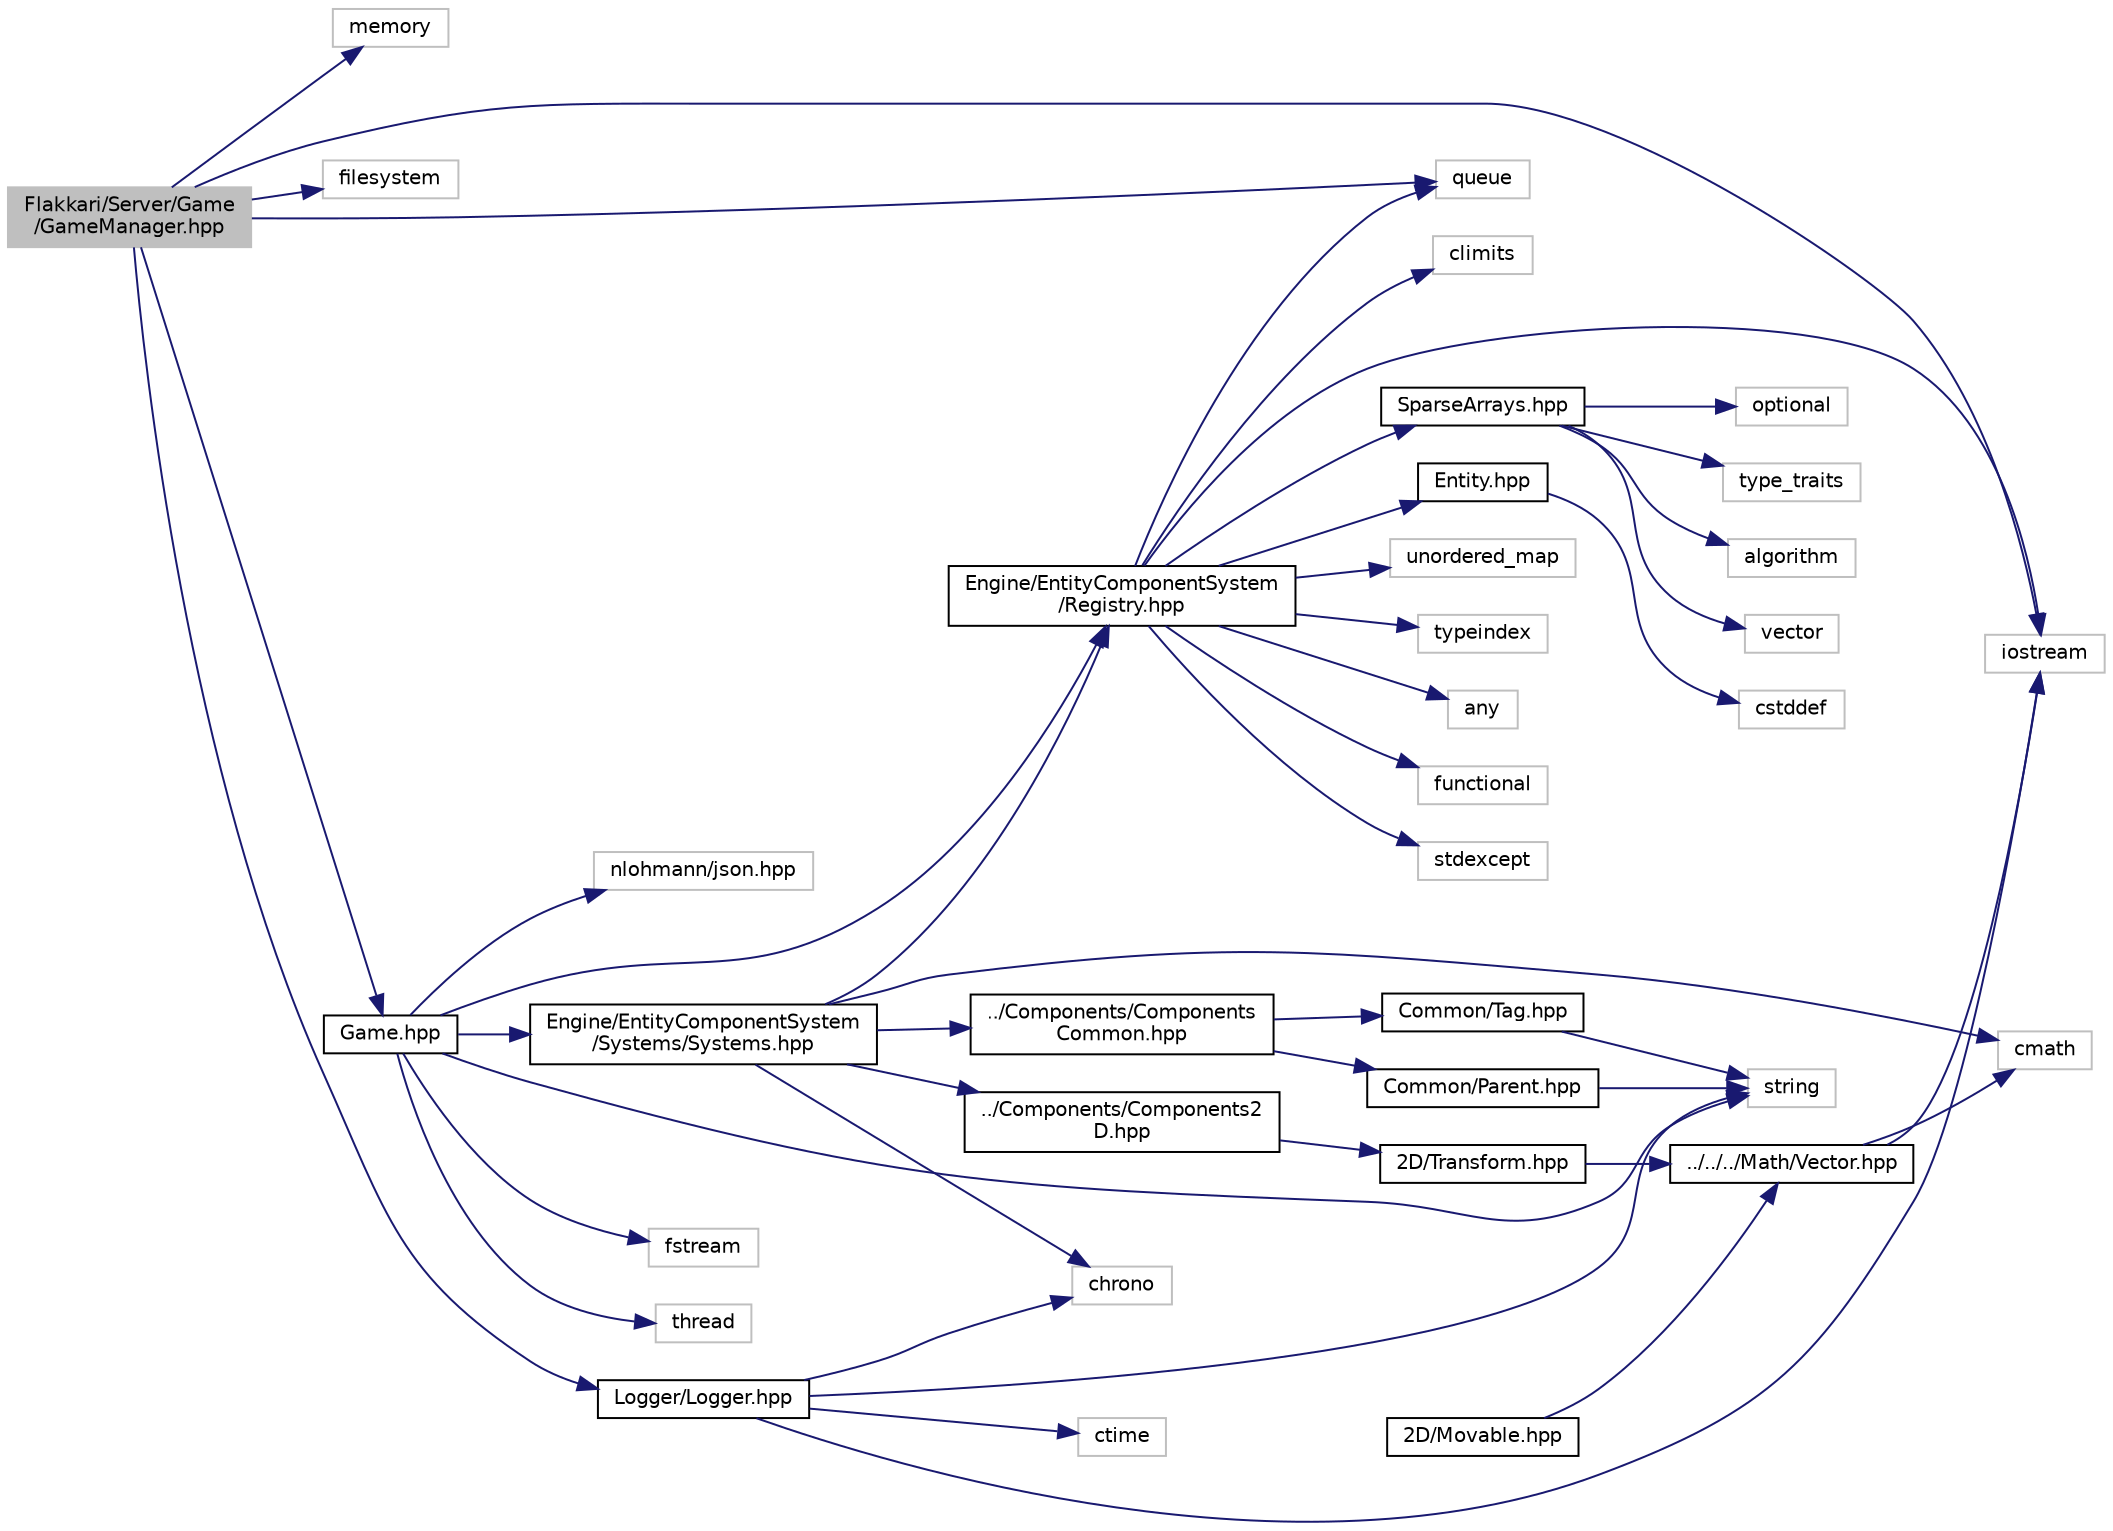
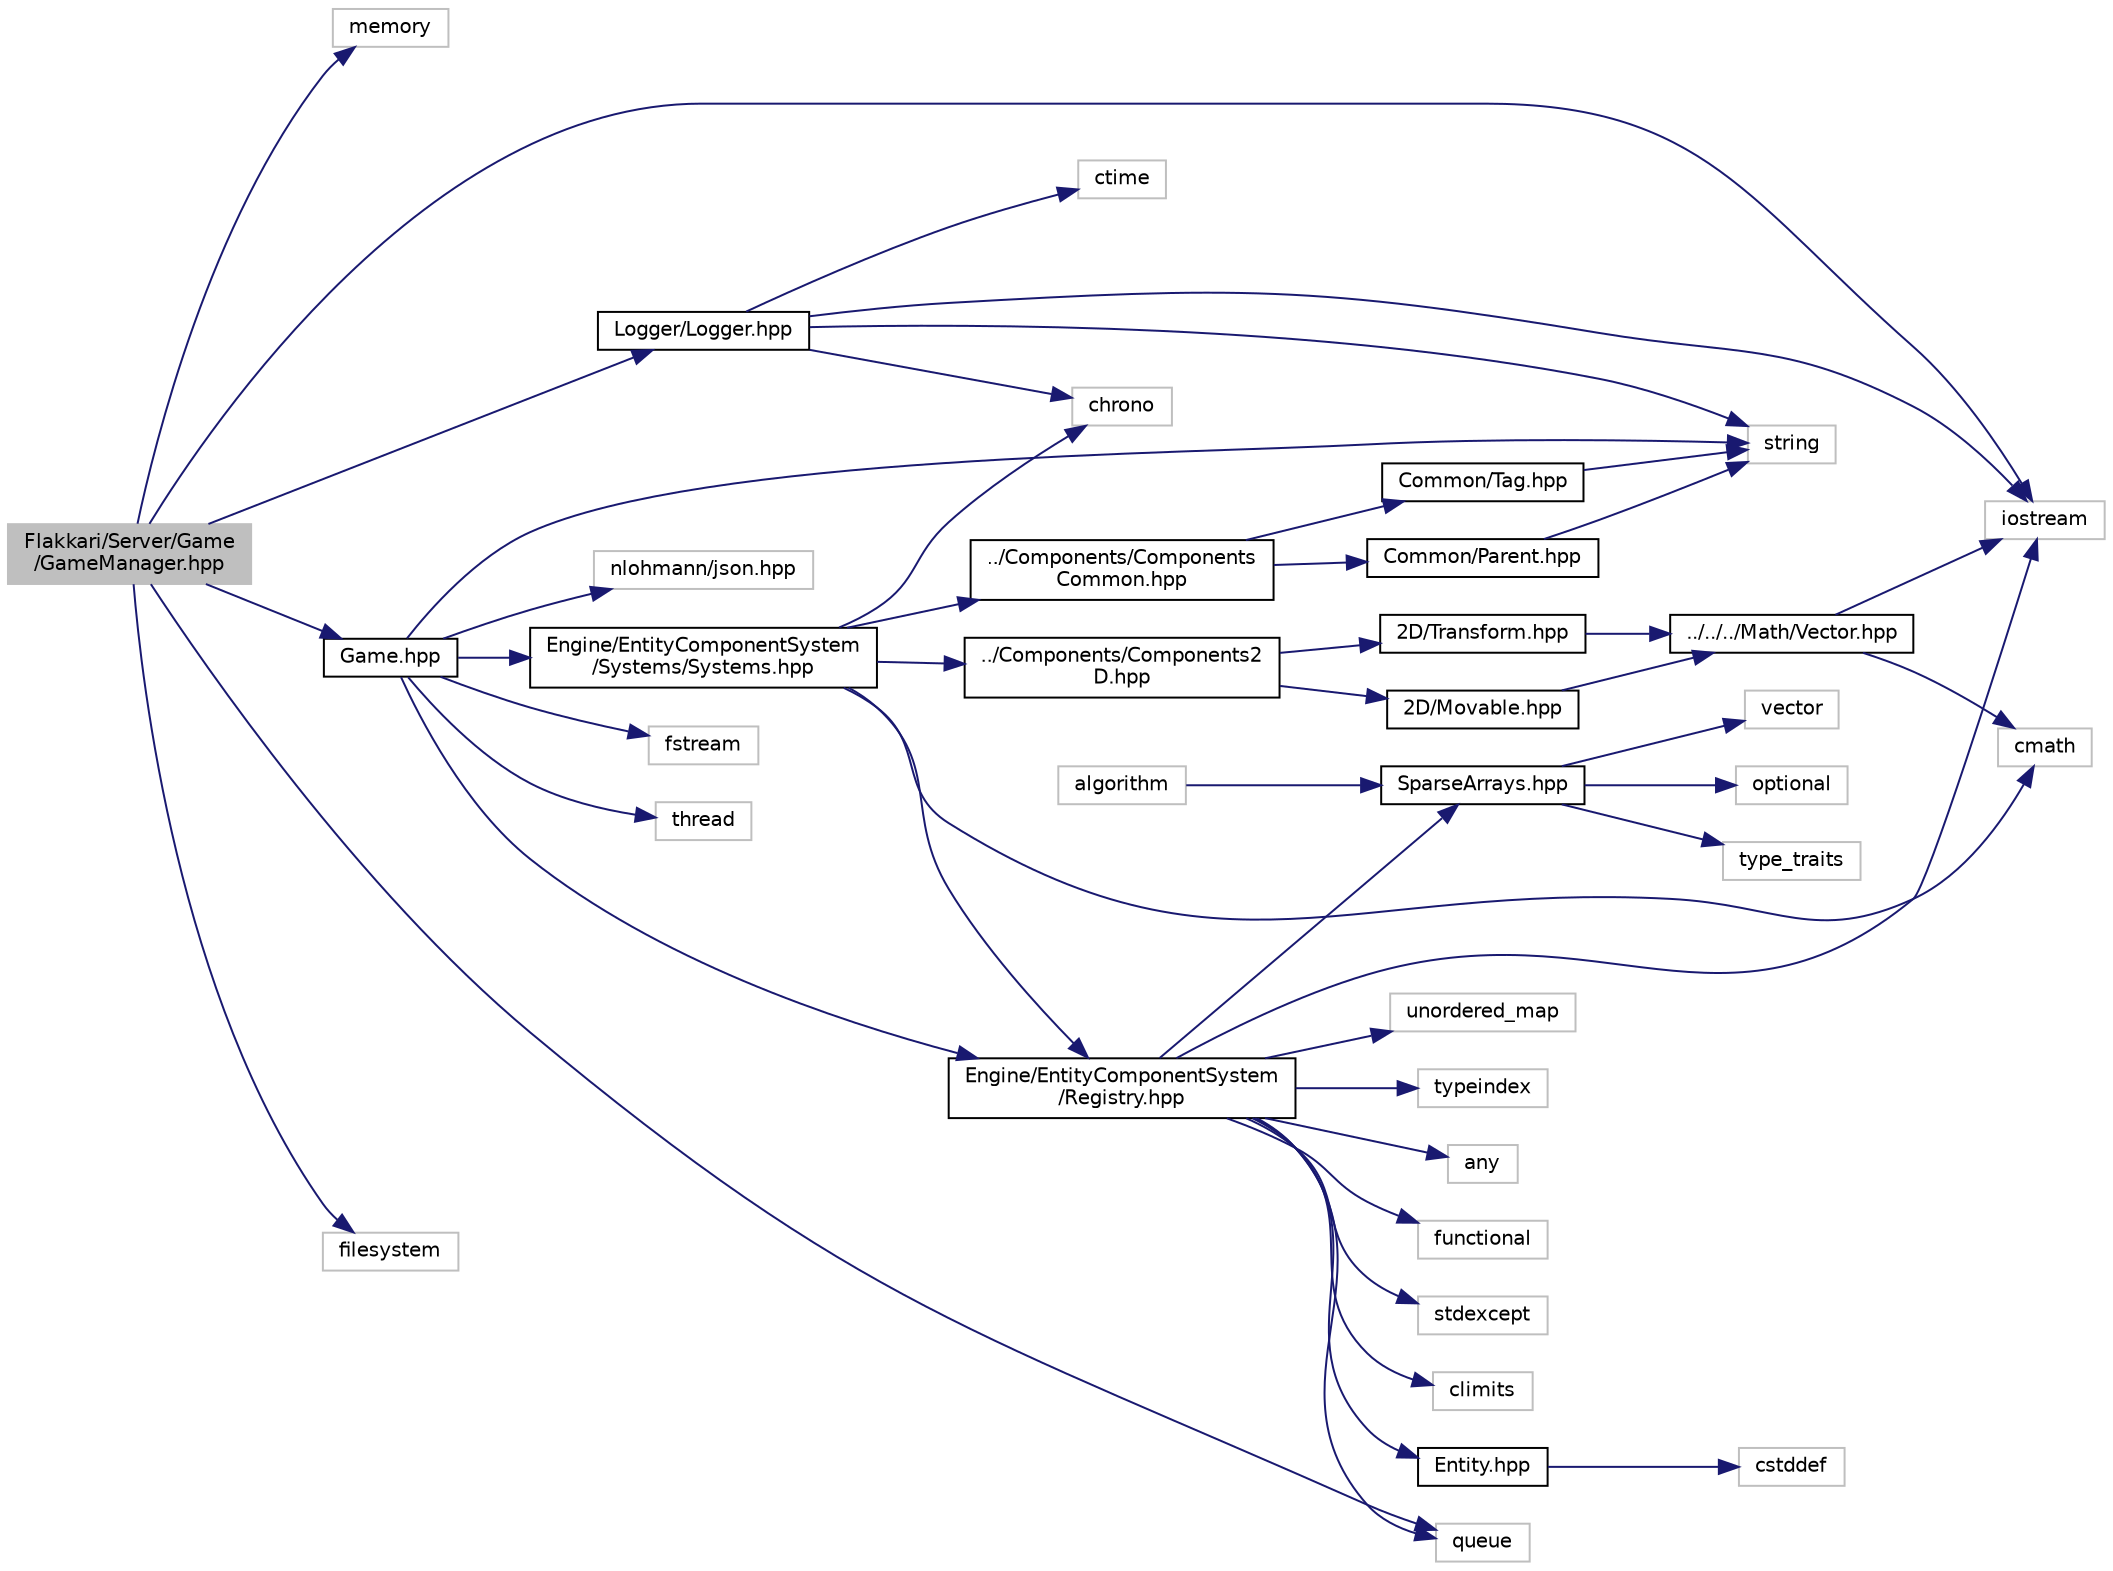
(1642, 494) -> (1273, 785)
none -> (1323, 691)
